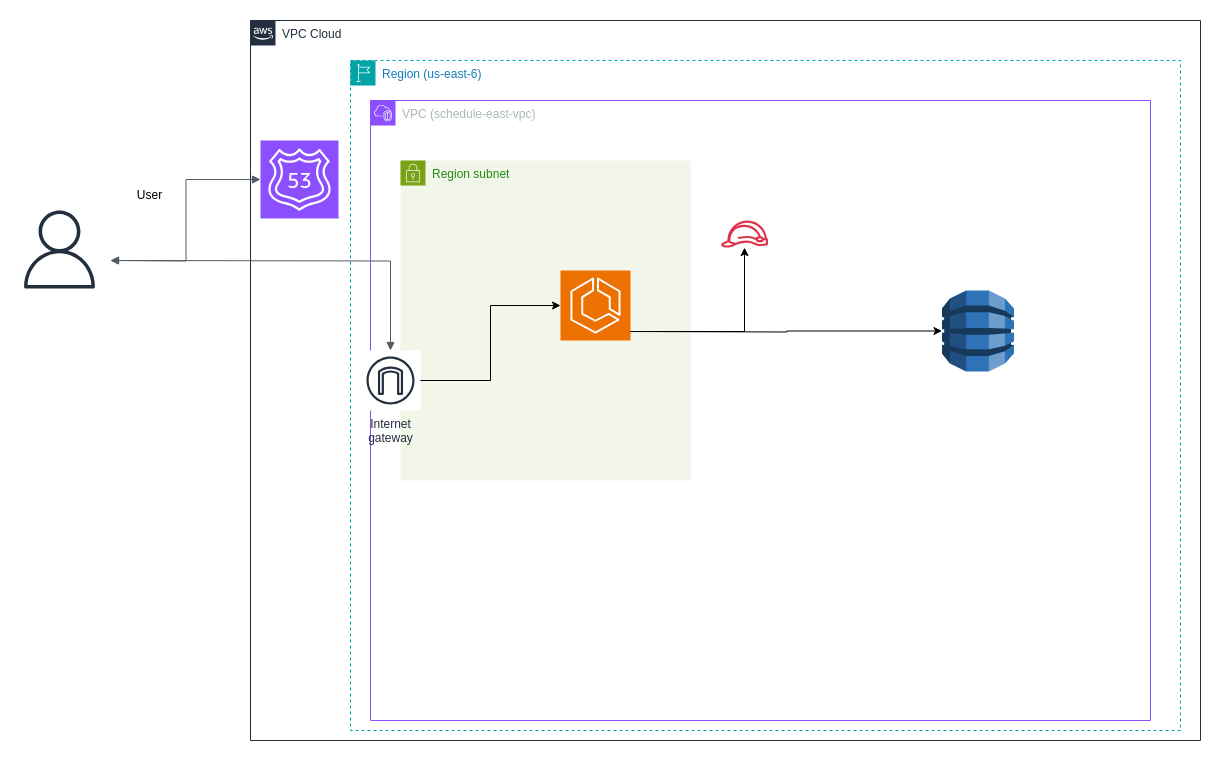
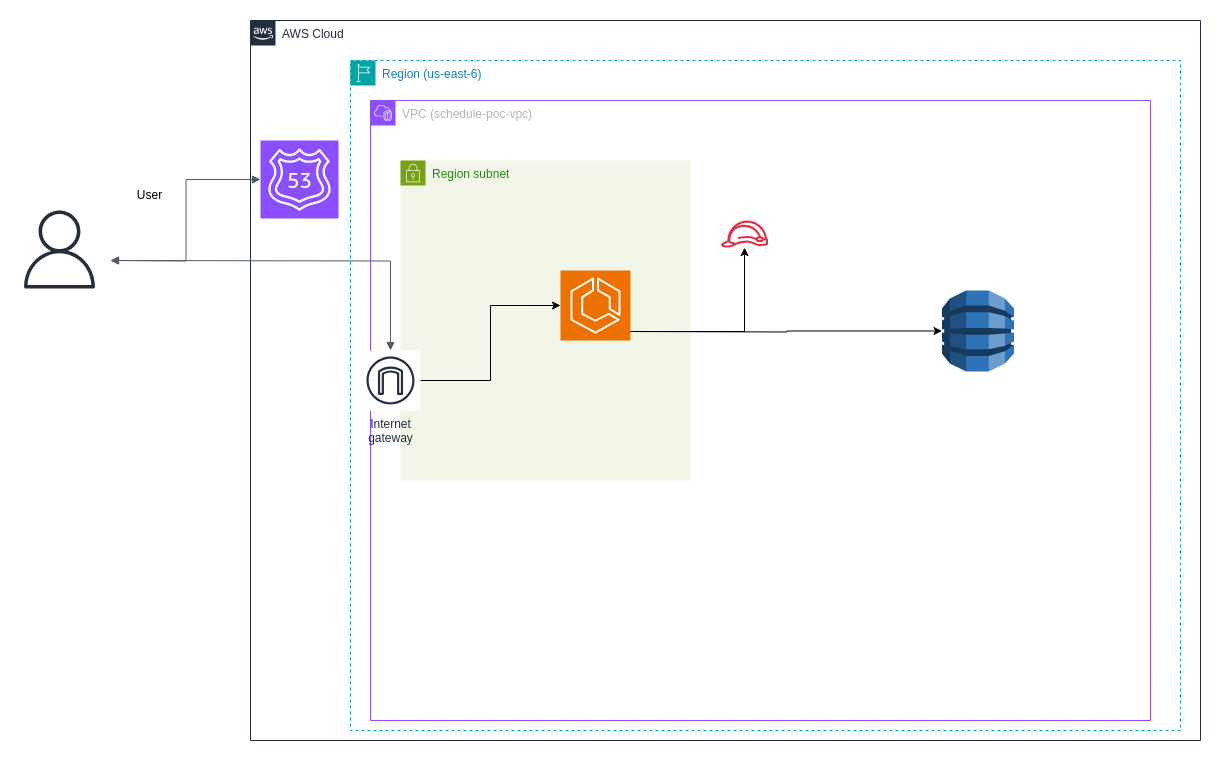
(310, 35) -> (310, 35)
(477, 115) -> (473, 115)
